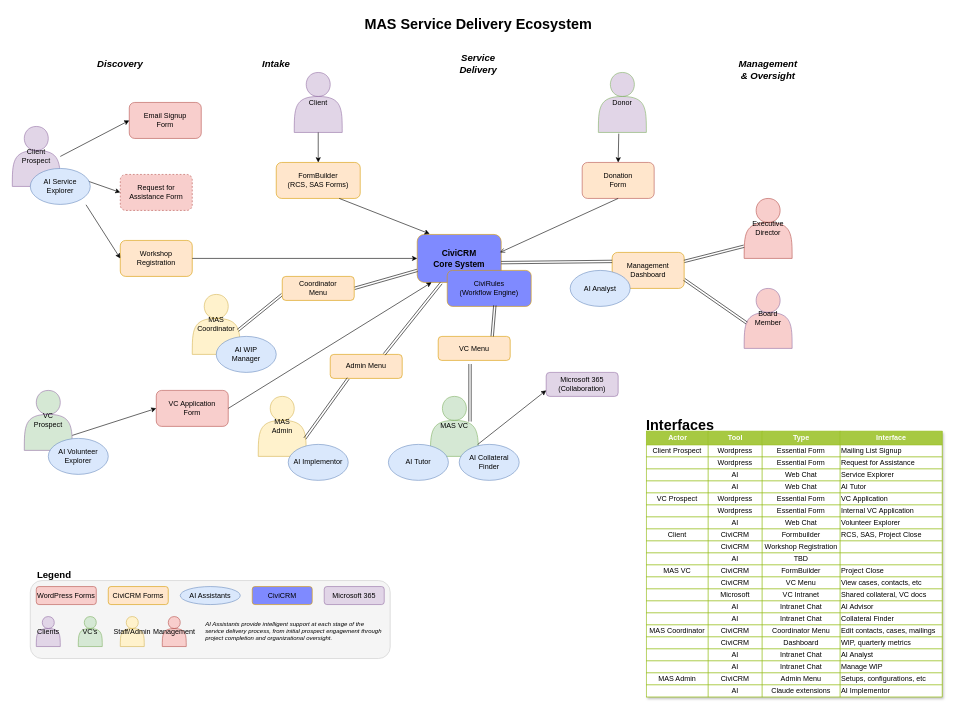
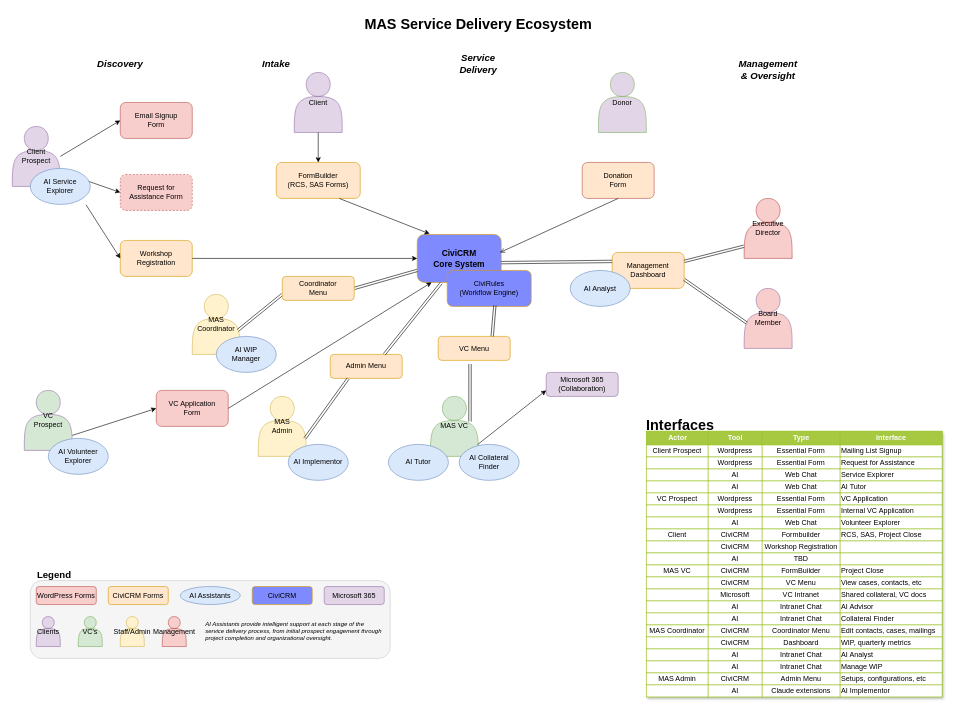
(165, 120) -> (156, 120)
(619, 147) -> none
